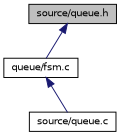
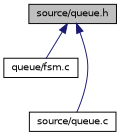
(59, 99) -> (88, 73)
